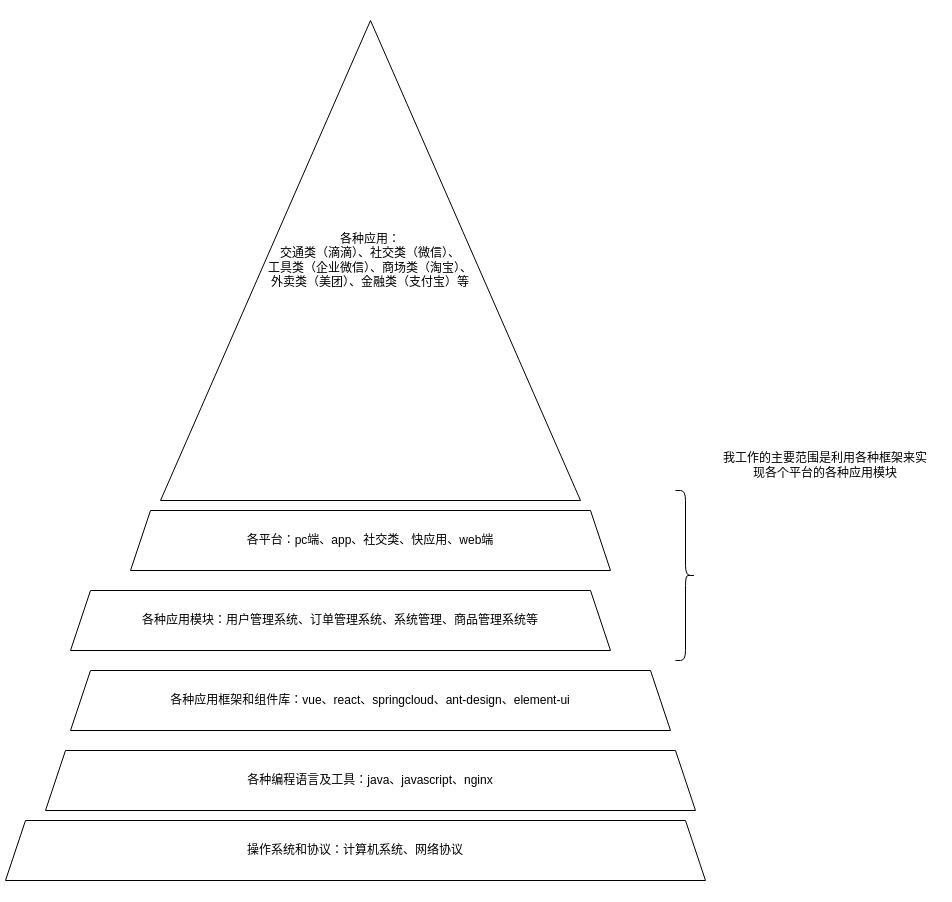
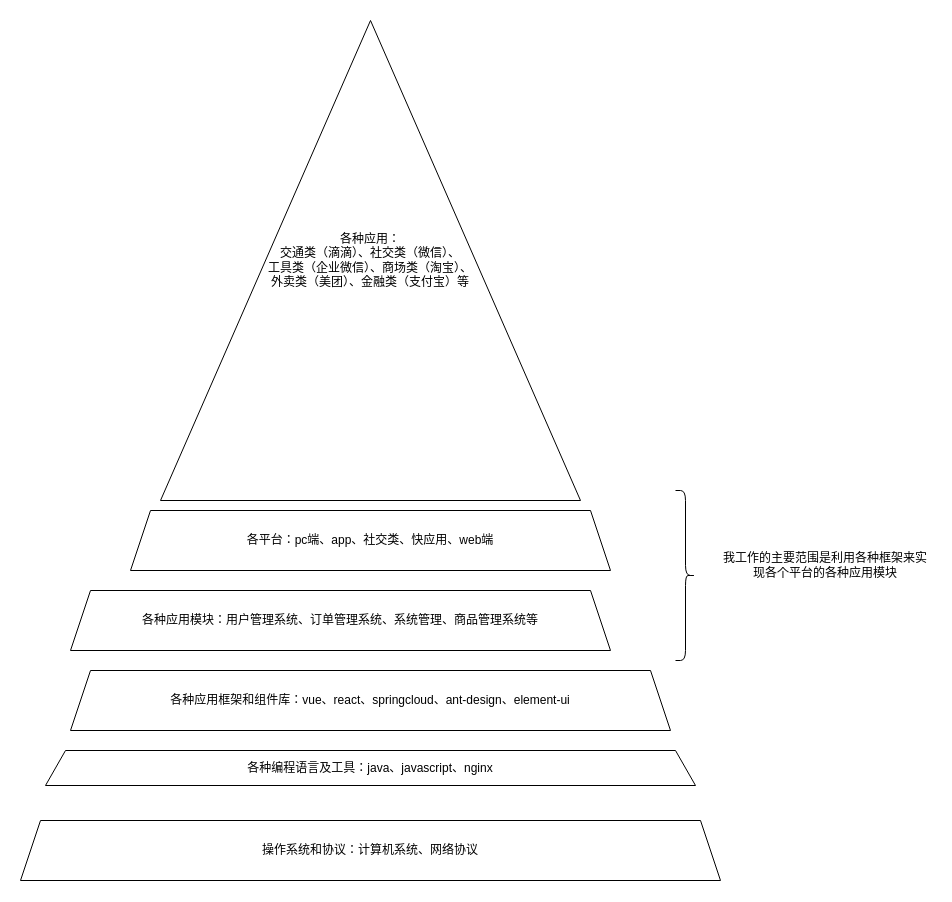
(826, 466) -> (826, 566)
(371, 781) -> (371, 768)
(356, 851) -> (371, 851)
